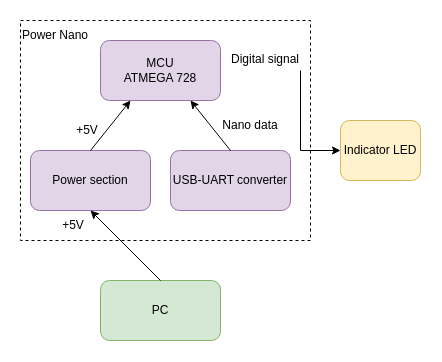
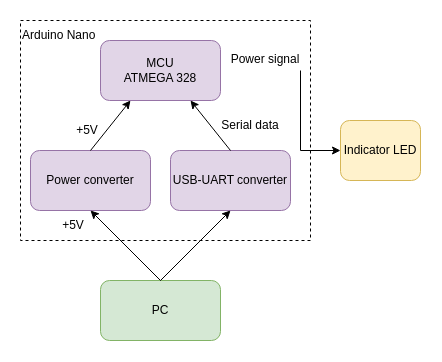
(55, 36) -> (60, 36)
(266, 60) -> (266, 60)
(161, 71) -> (161, 71)
(251, 126) -> (251, 126)
(91, 181) -> (91, 181)
none -> (193, 248)
